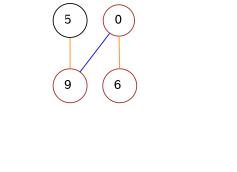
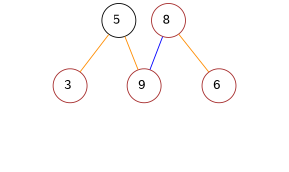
(119, 20) -> (169, 20)
none -> (70, 86)
